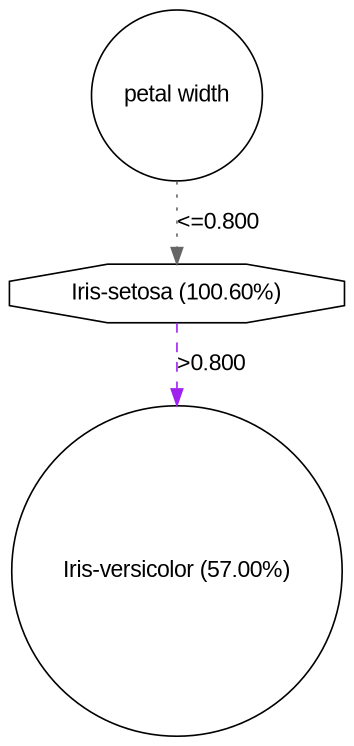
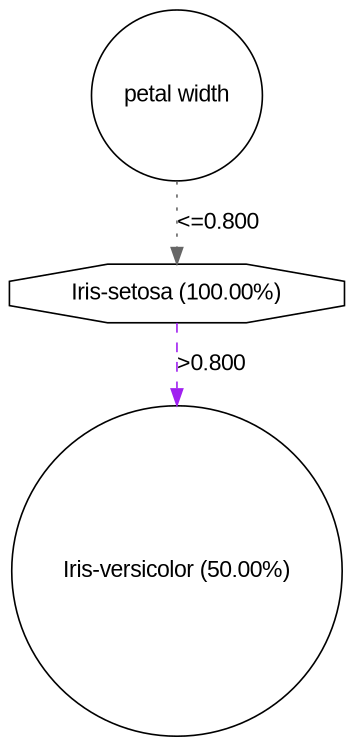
(177, 293) -> (177, 293)
(177, 571) -> (177, 571)
